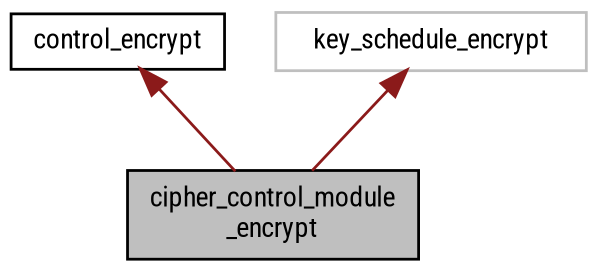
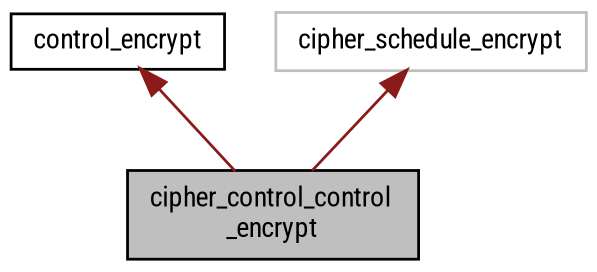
(431, 42) -> (431, 42)
(273, 215) -> (273, 215)
